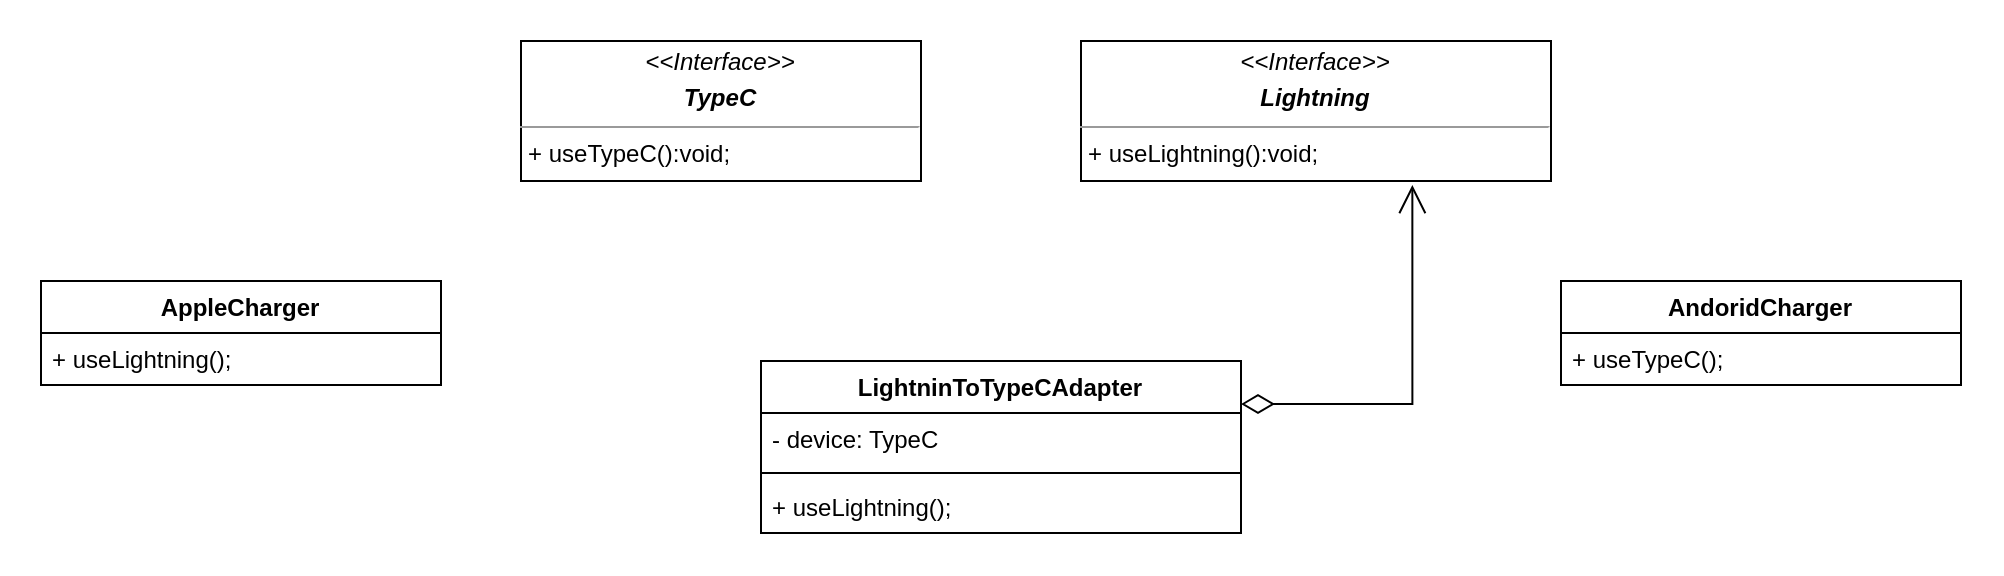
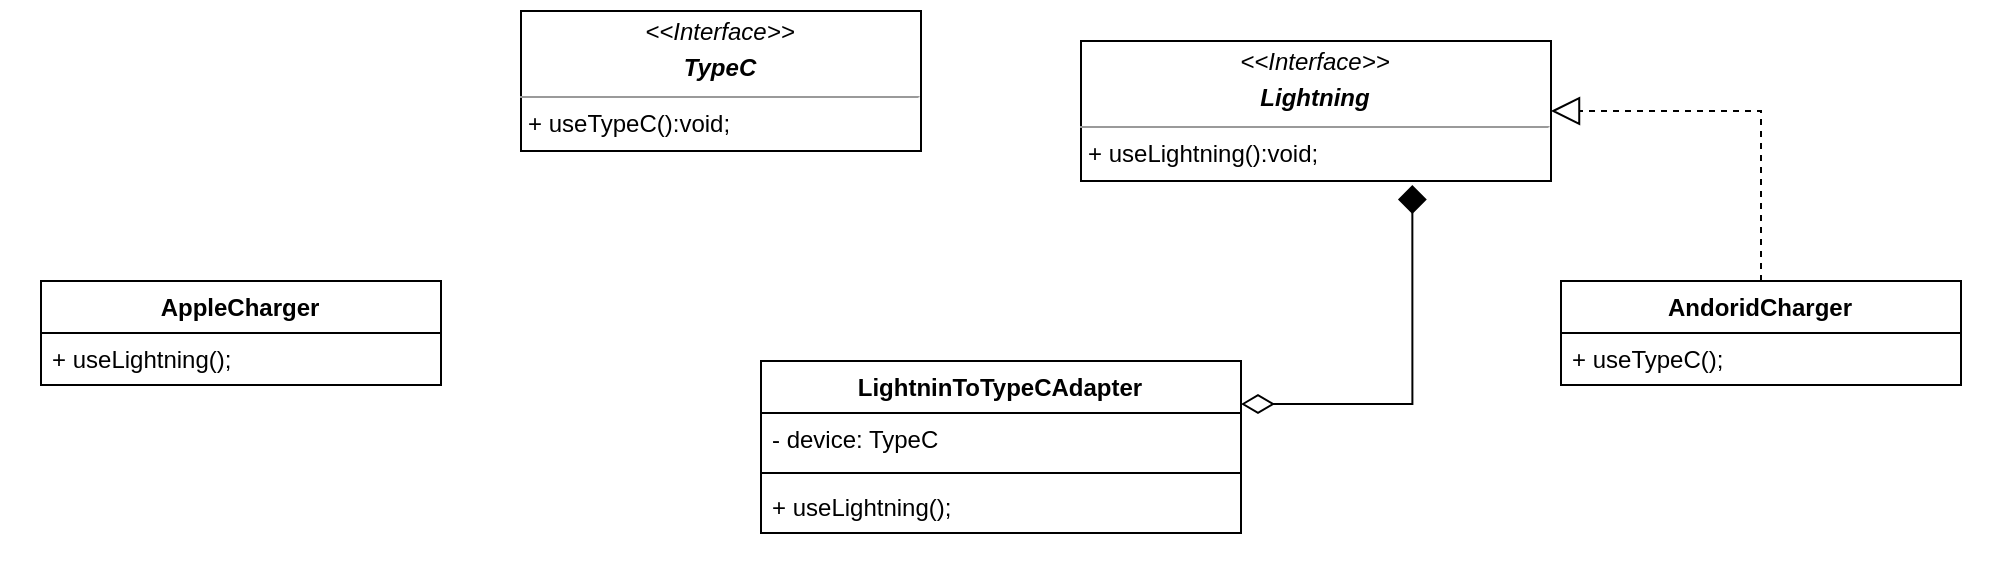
(721, 111) -> (721, 81)
none -> (1756, 111)
(1412, 202) -> (1412, 213)
